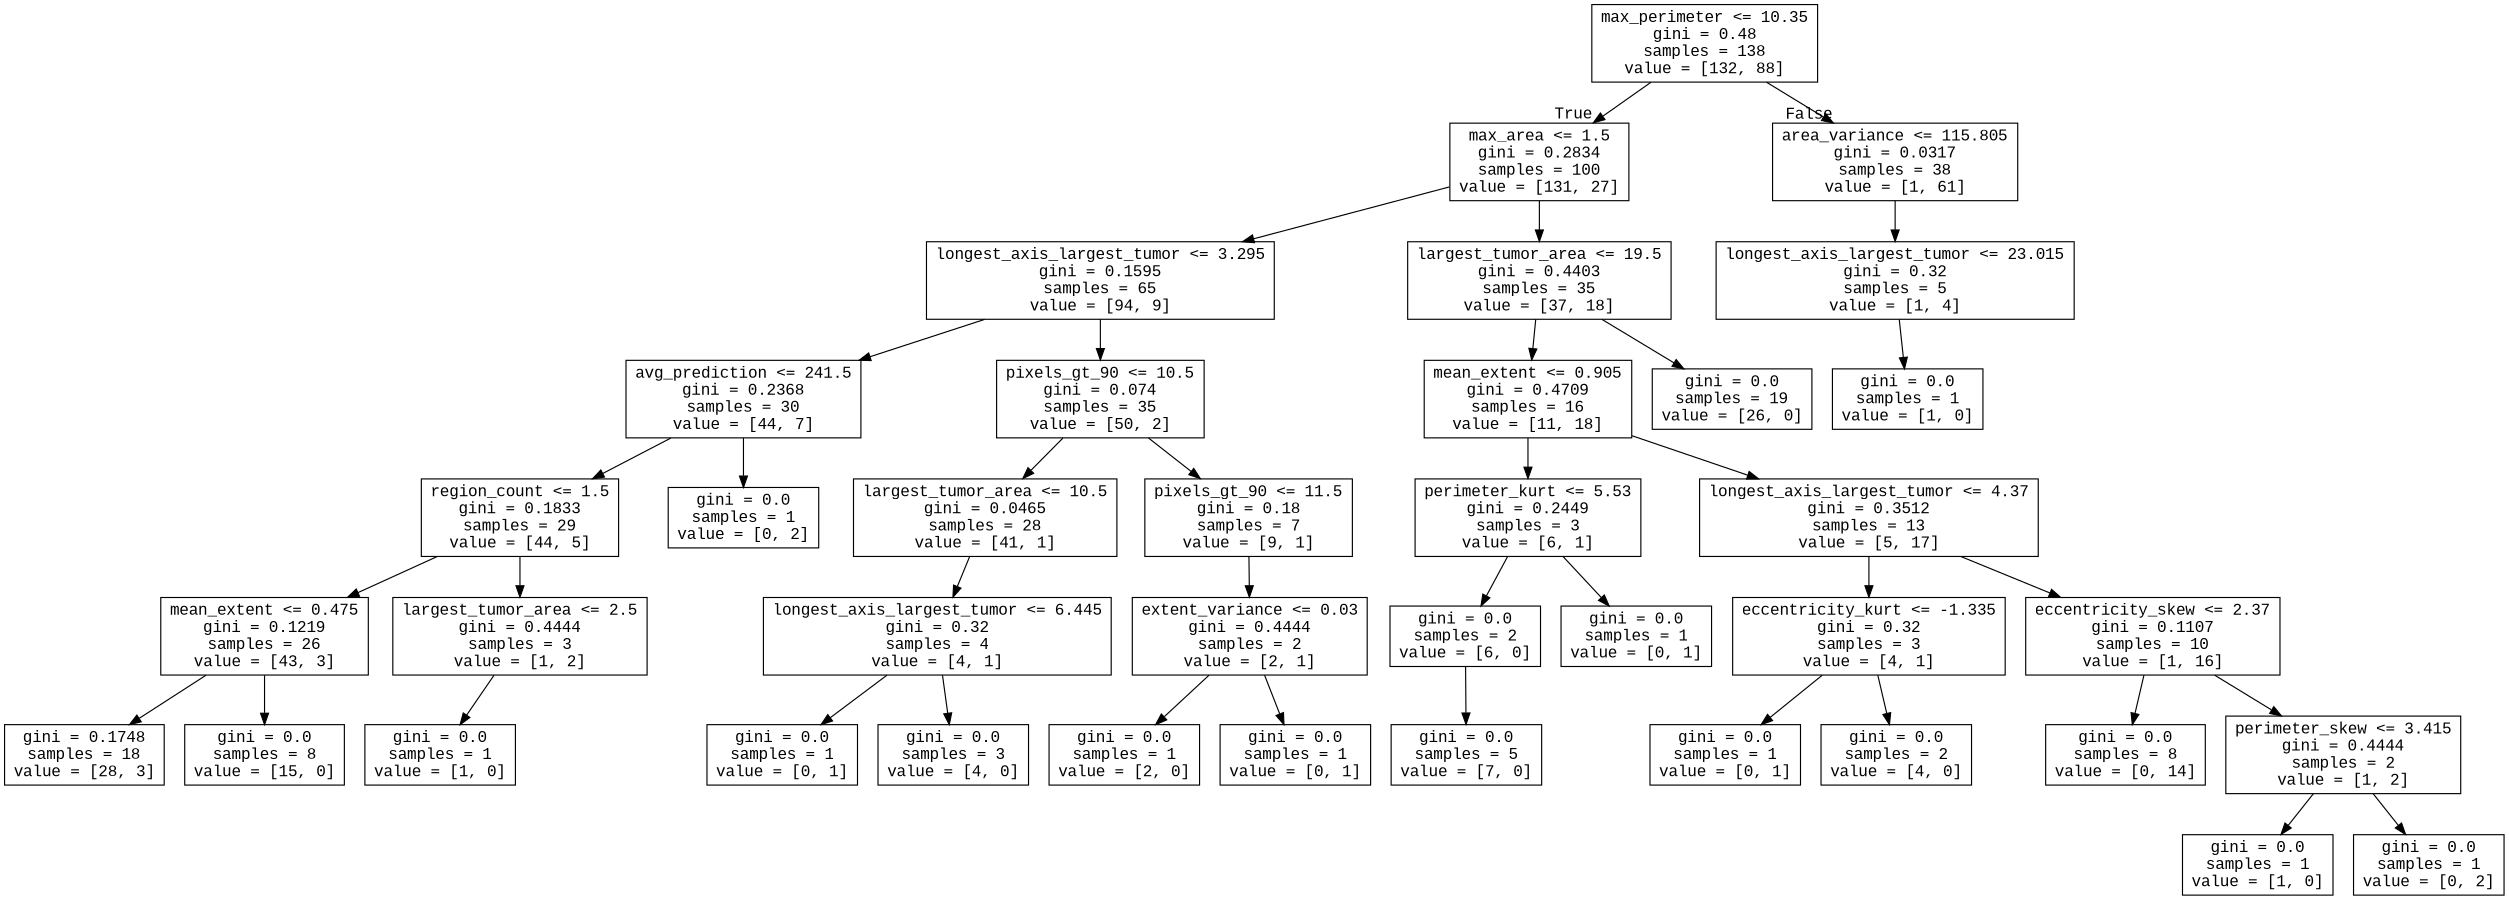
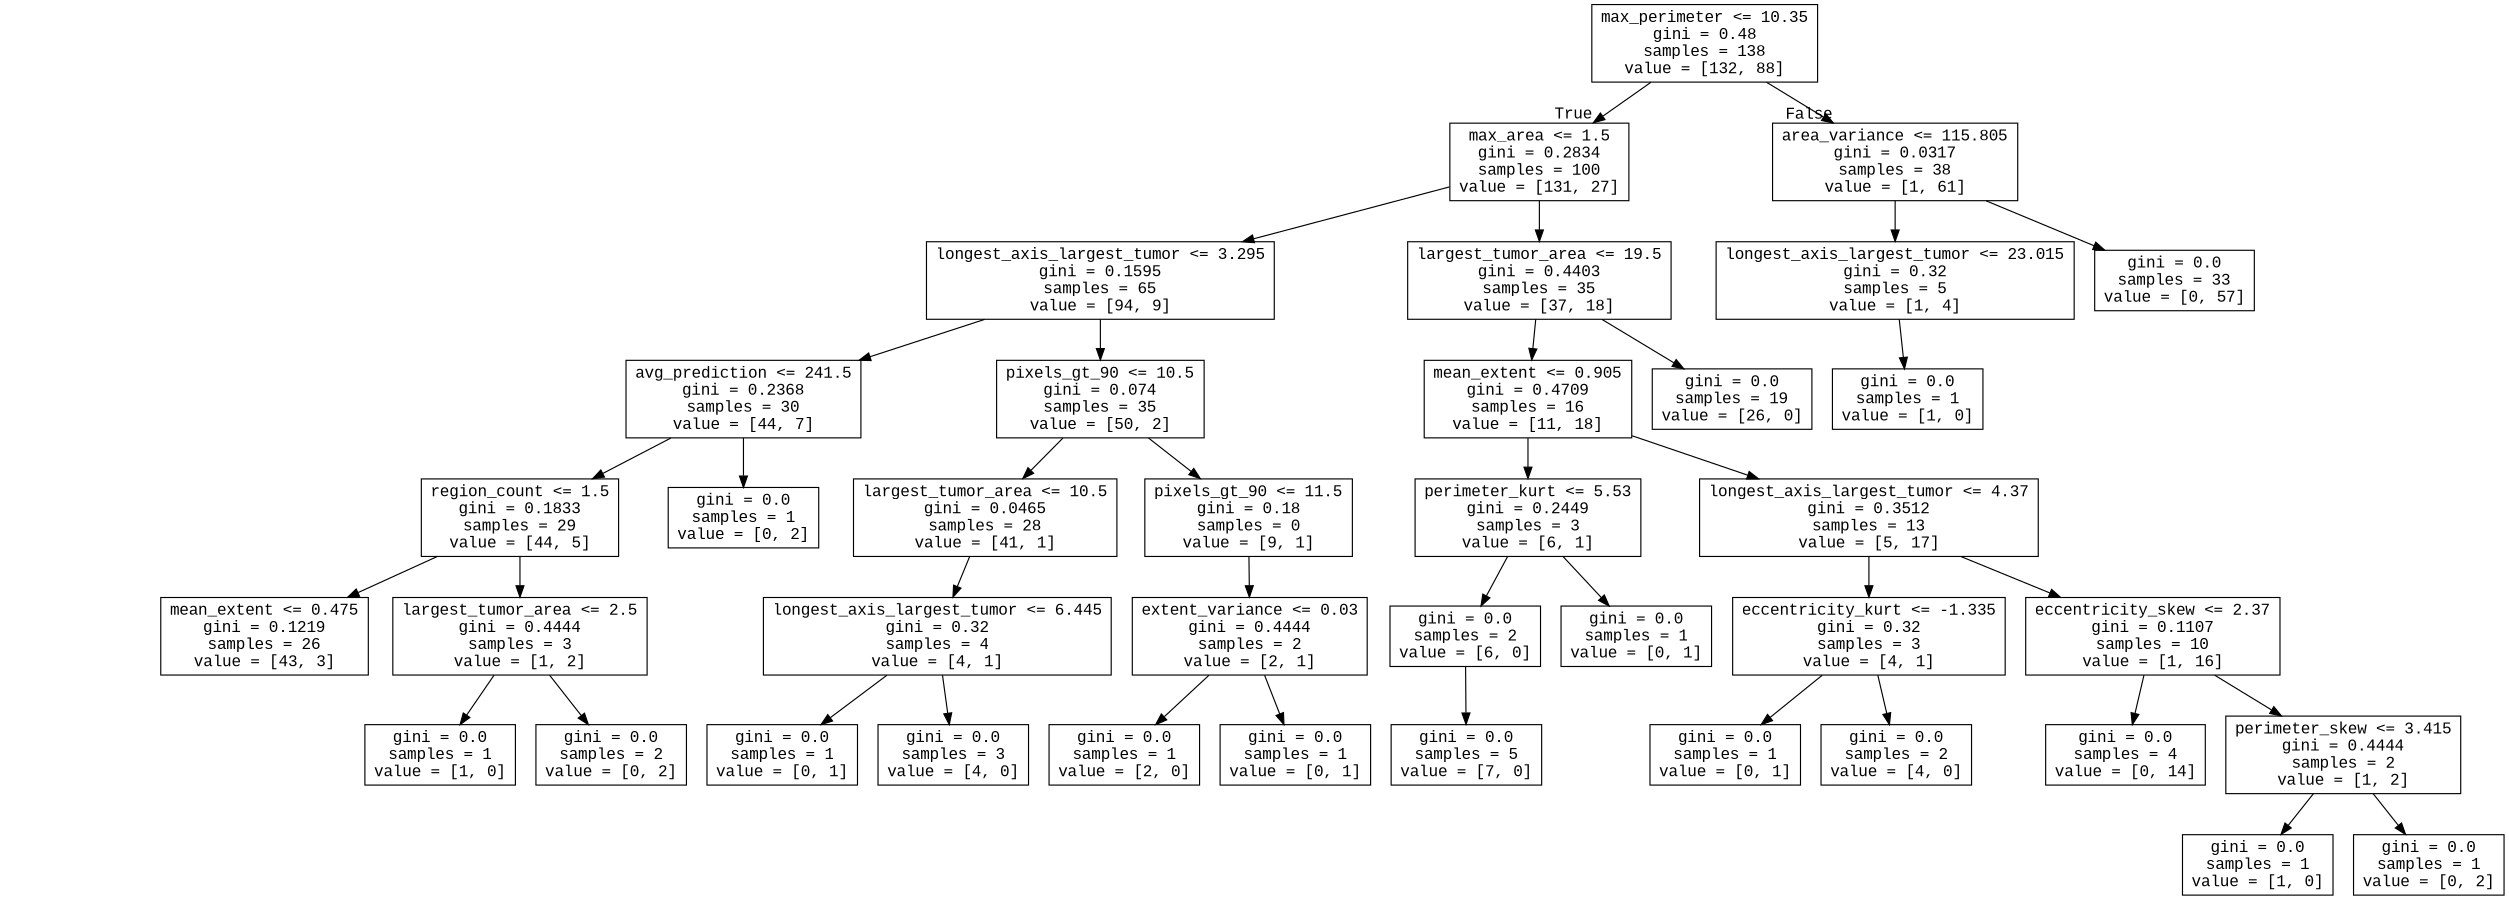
none -> (2175, 281)
(1249, 518) -> (1249, 518)
(84, 755) -> none
(265, 755) -> none
none -> (611, 755)
(2125, 755) -> (2125, 755)
